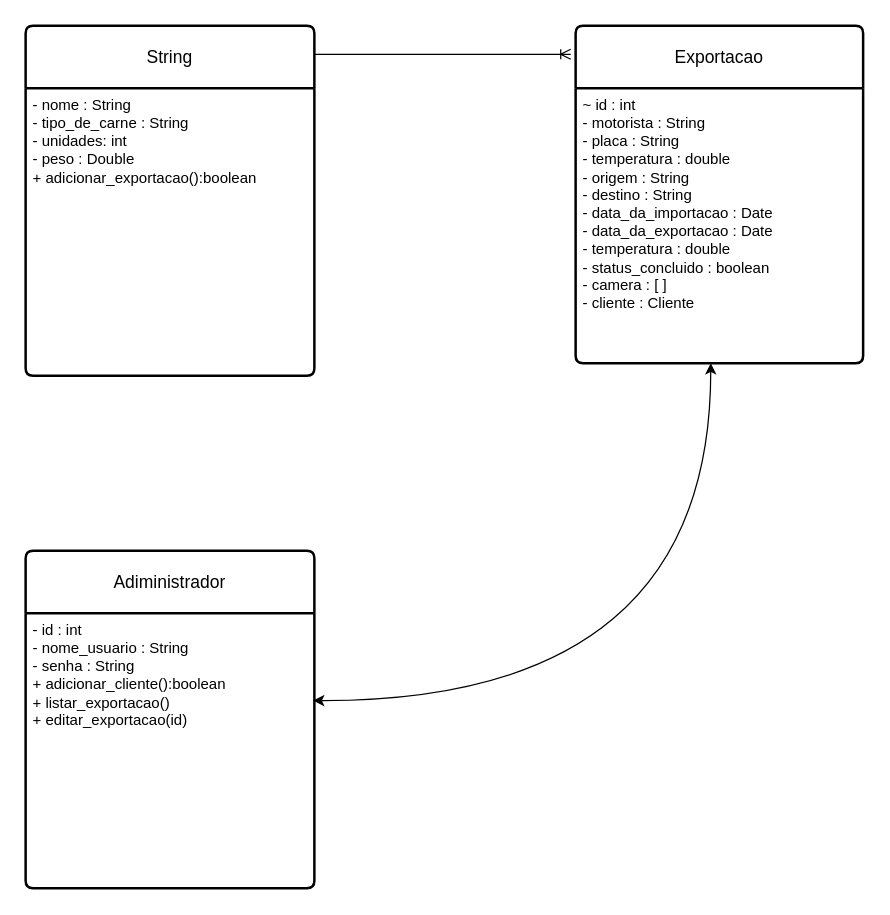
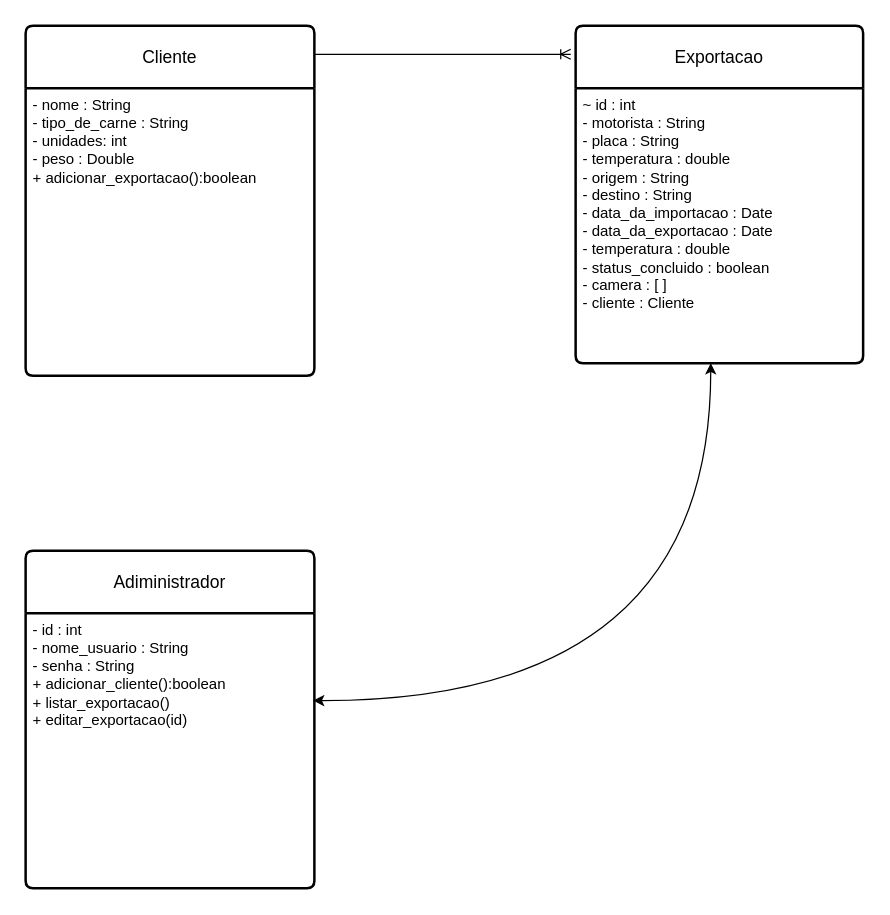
(170, 57) -> (170, 57)
